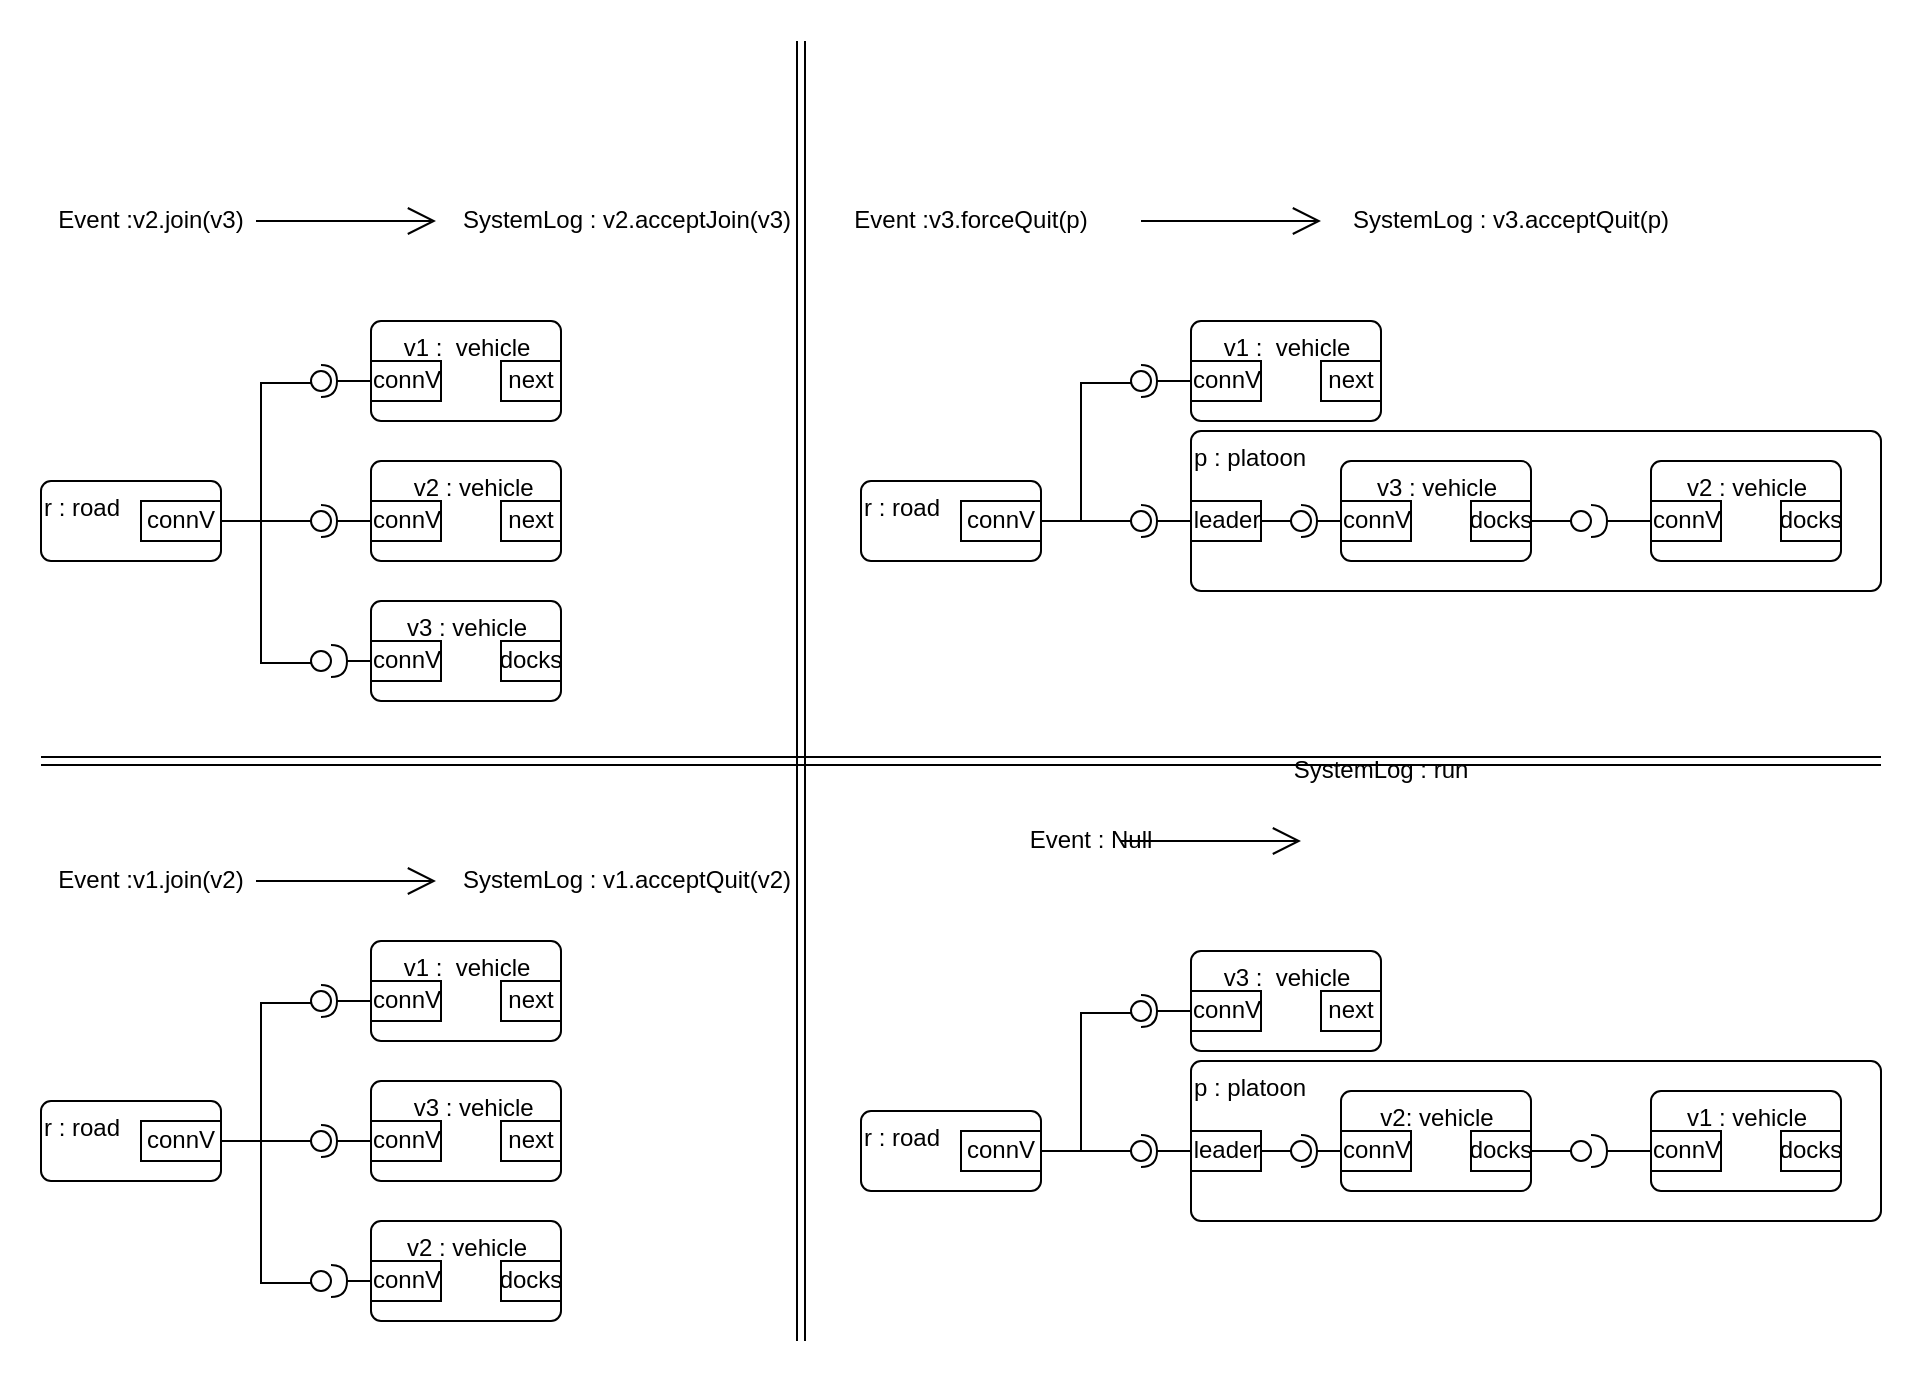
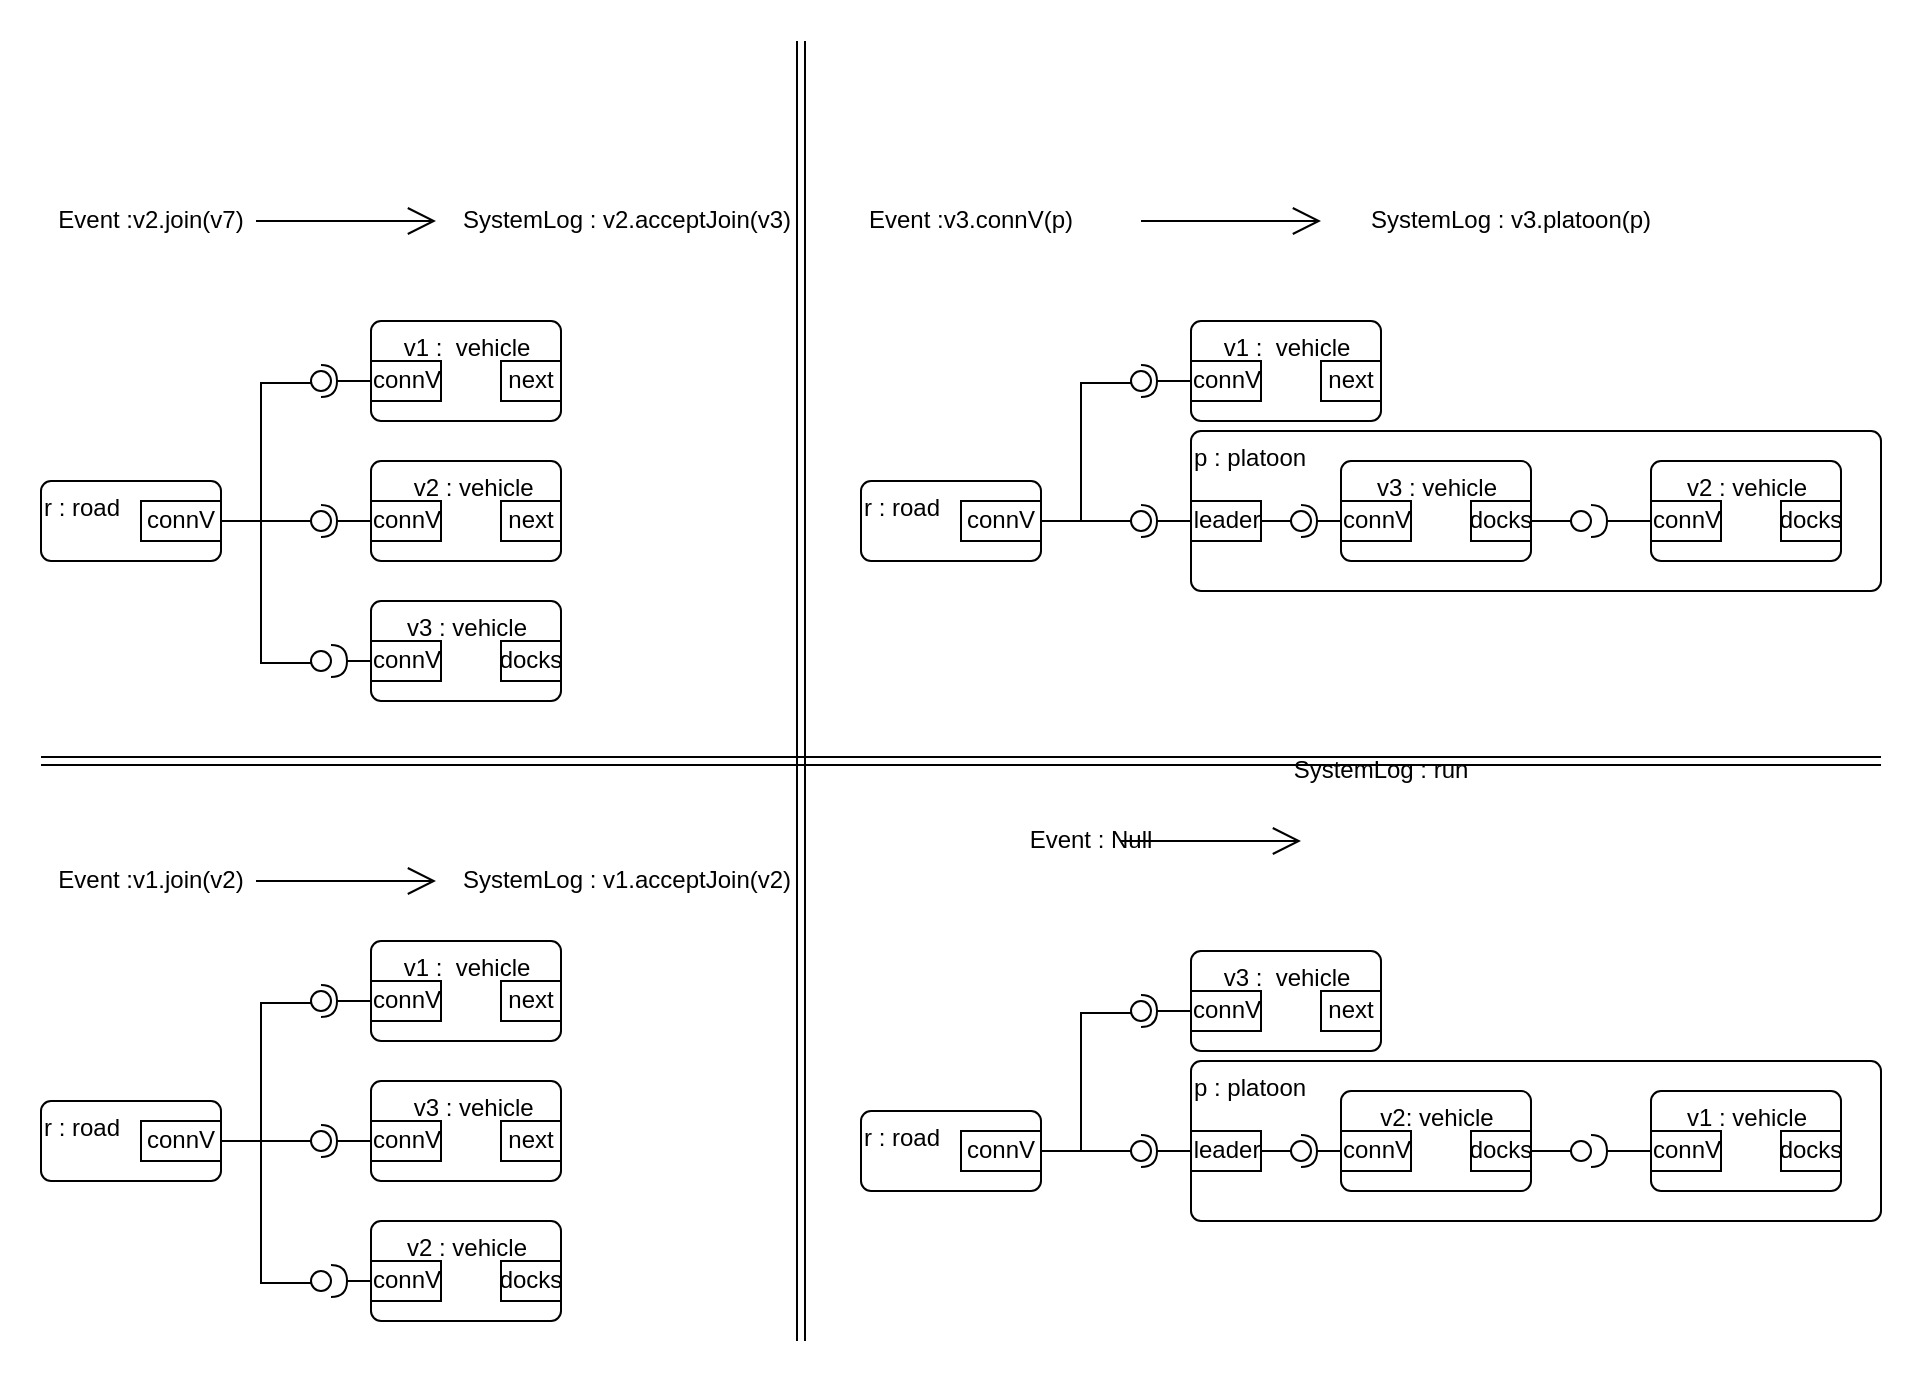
(152, 221) -> (152, 221)
(972, 221) -> (972, 221)
(1512, 221) -> (1512, 221)
(628, 881) -> (628, 881)
